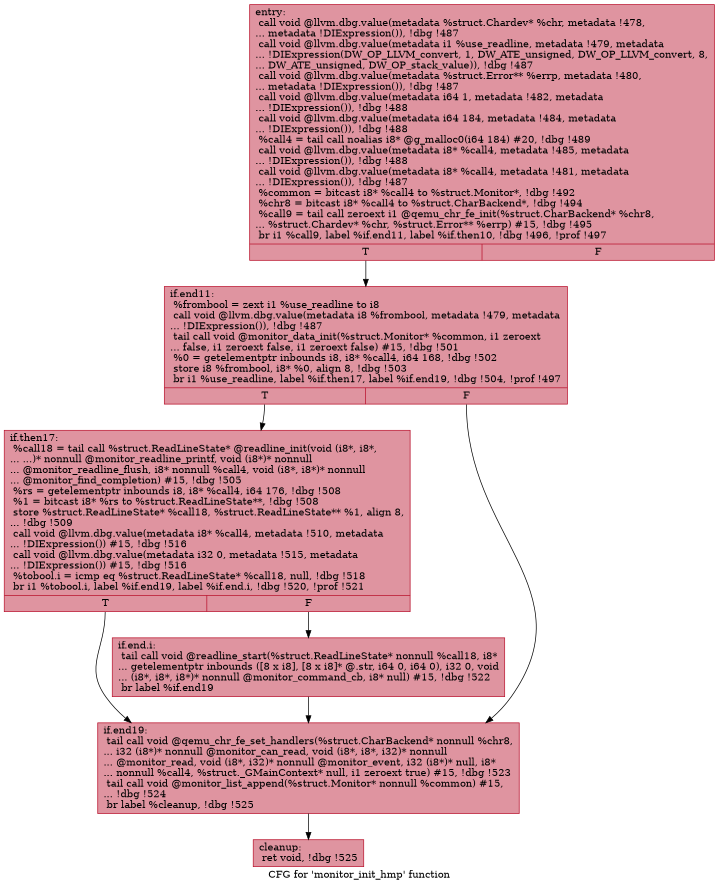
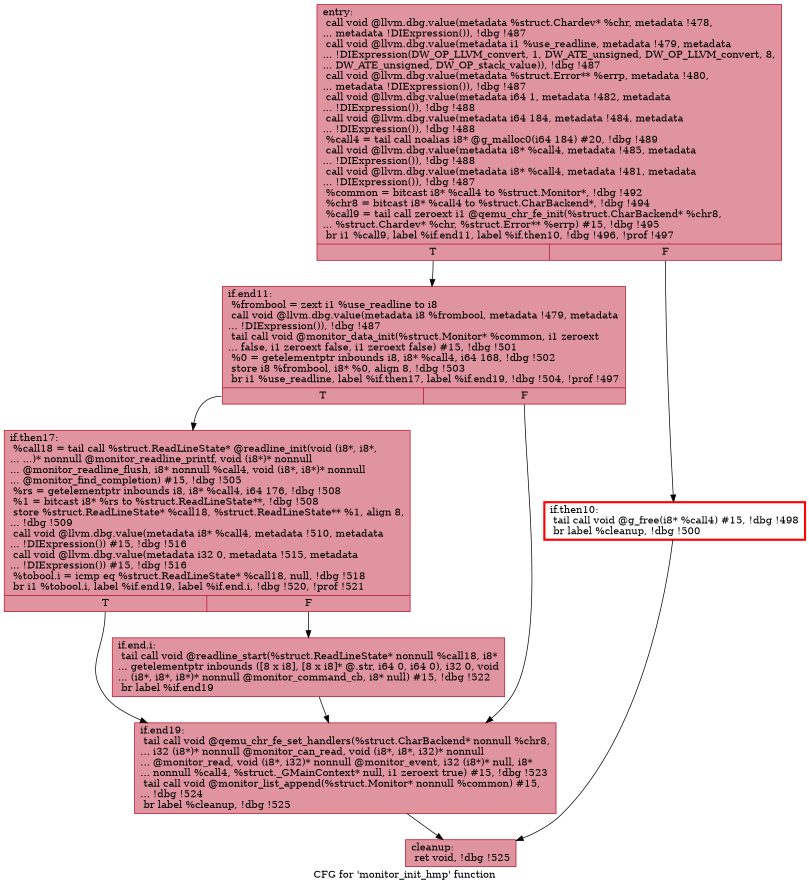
none -> (675, 521)
